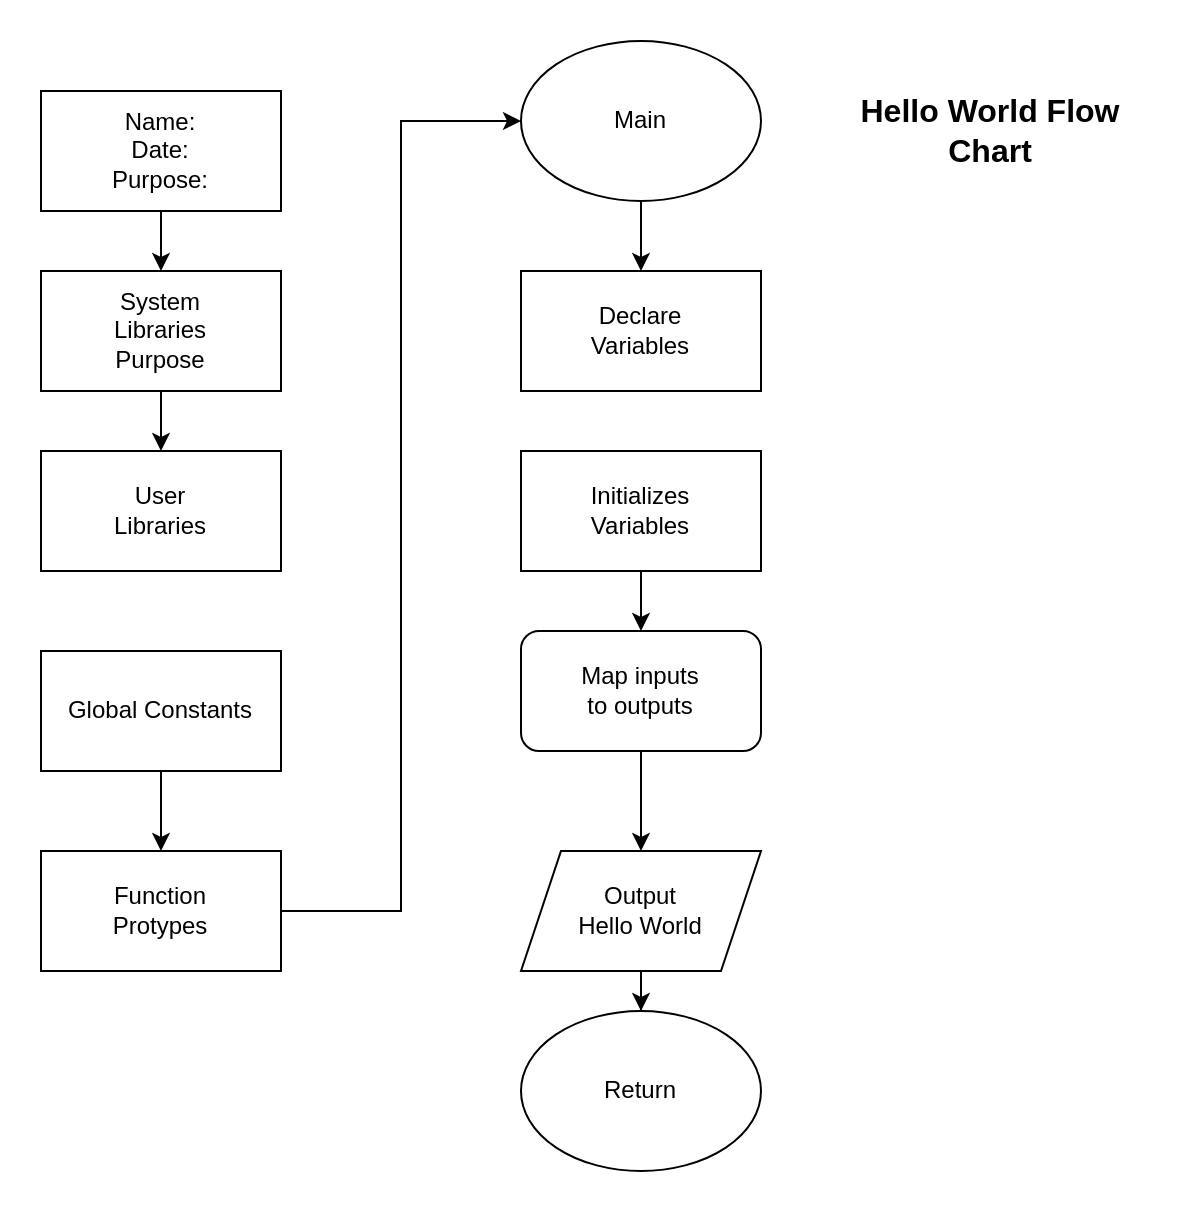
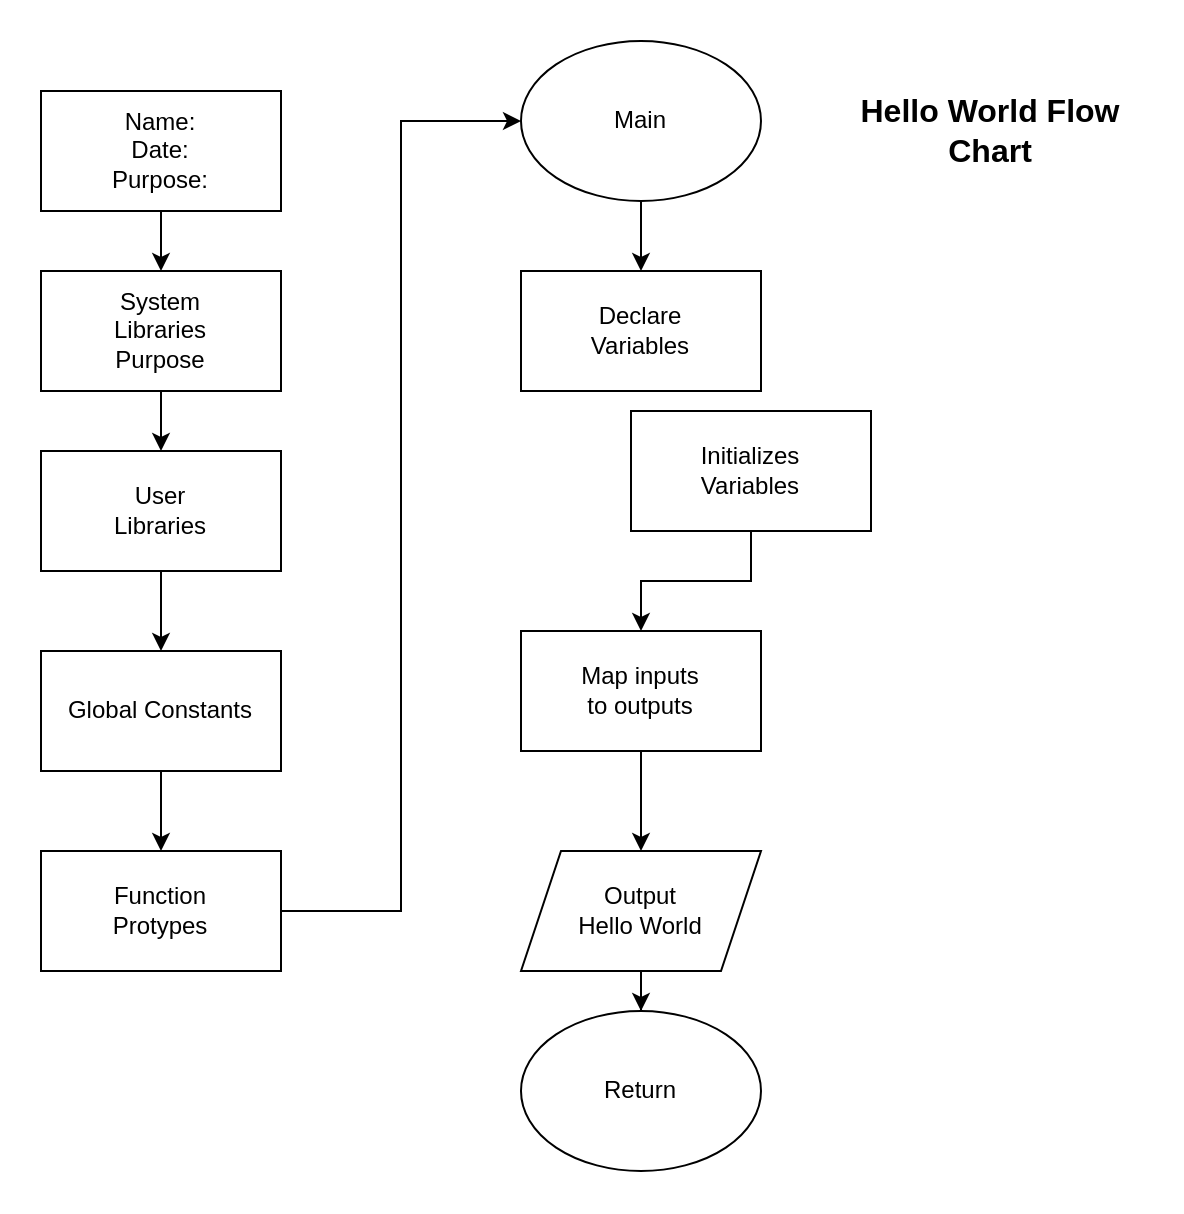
(641, 511) -> (751, 471)
none -> (161, 604)
(641, 691) -> (641, 691)
